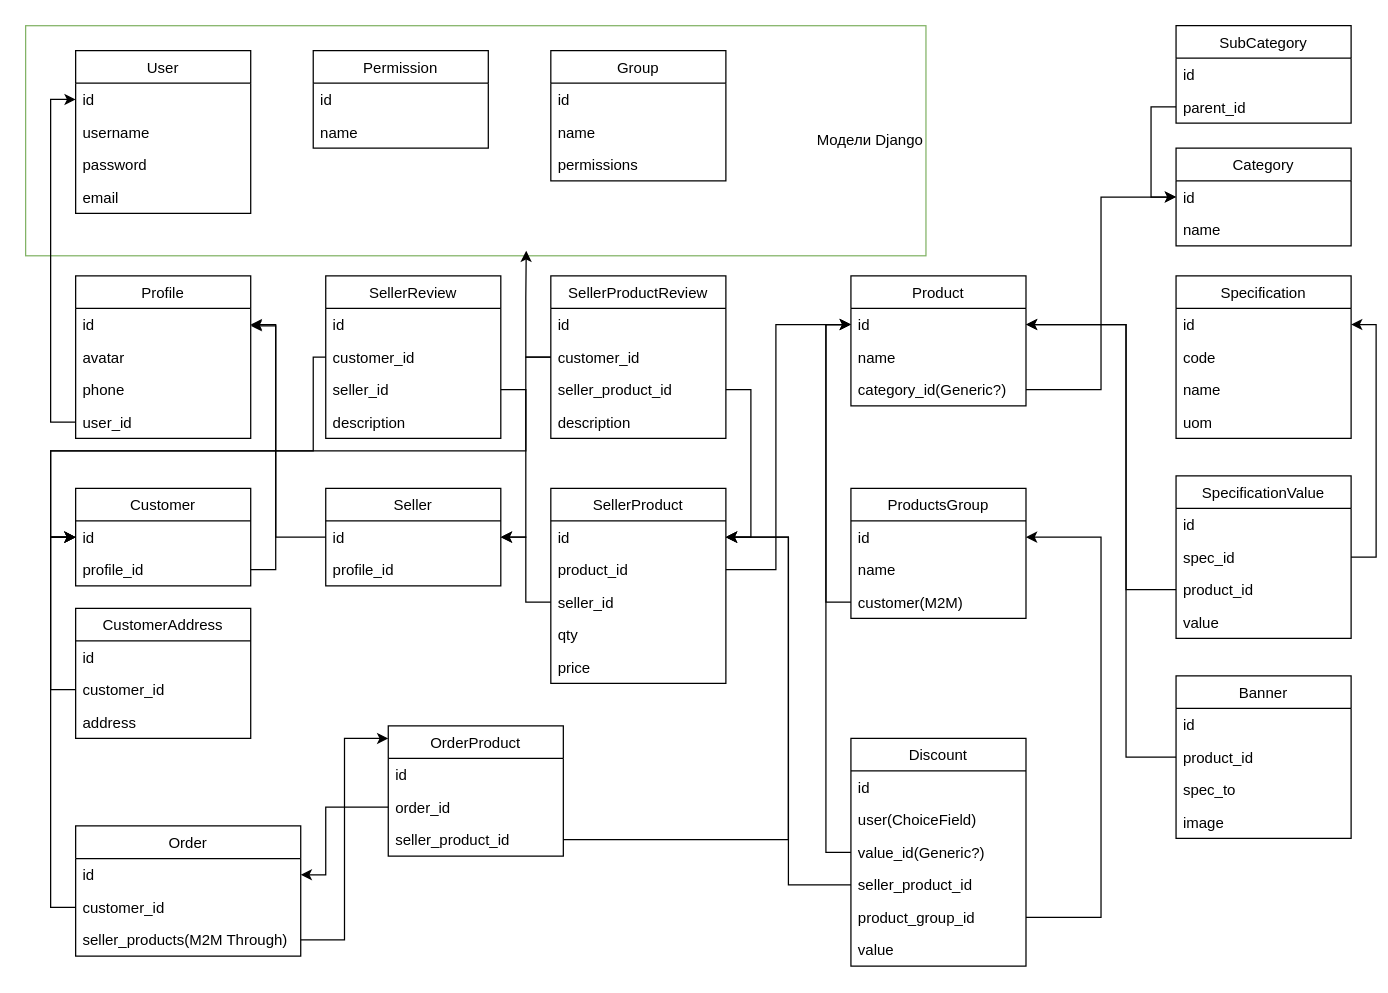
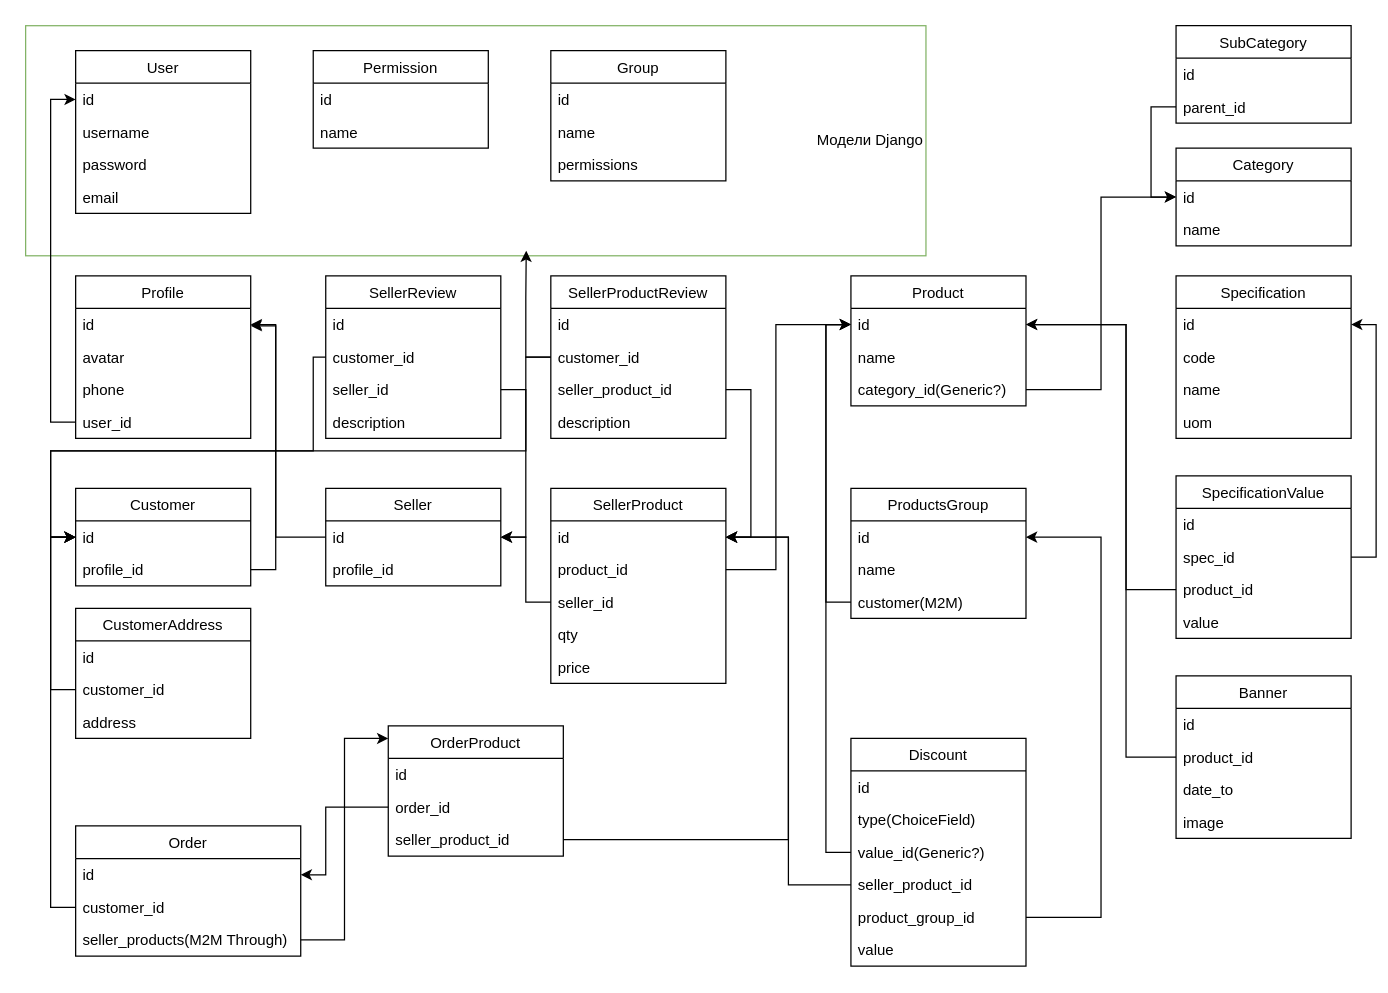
(1212, 790) -> (1212, 790)
(923, 820) -> (923, 820)
